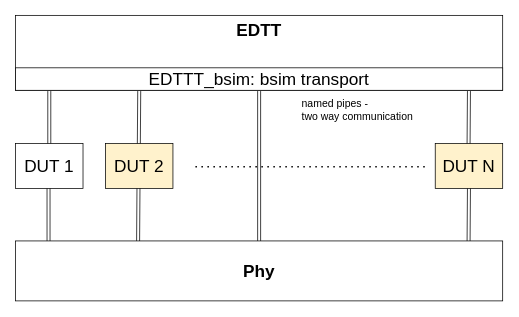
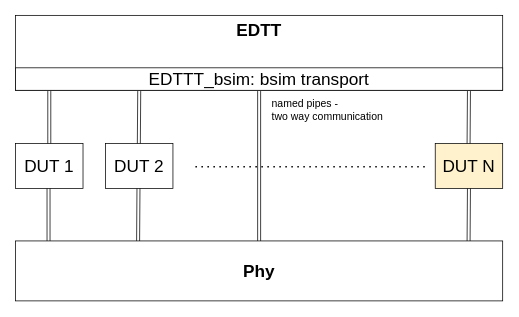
(364, 110) -> (334, 110)
(139, 166) -> (139, 166)
